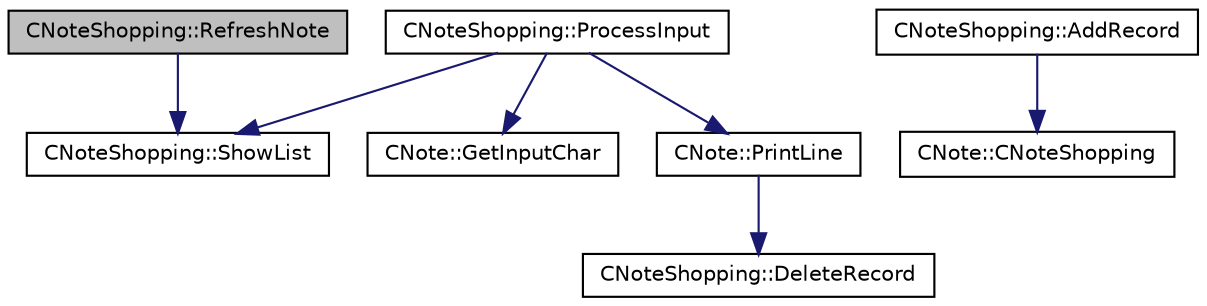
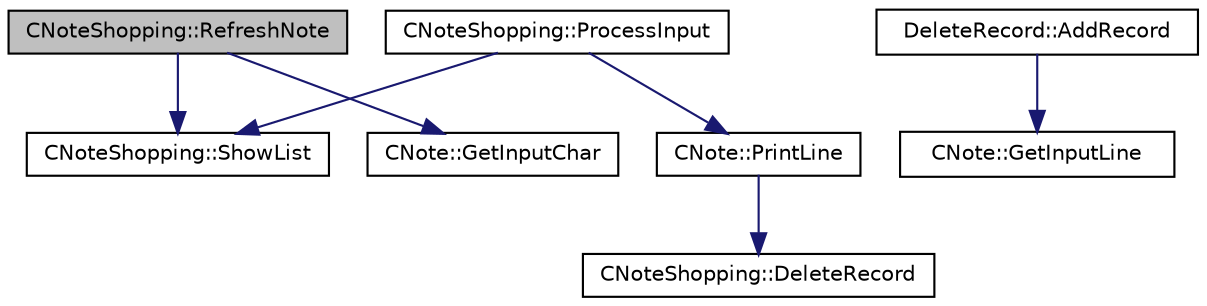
(1037, 32) -> (1037, 32)
(530, 84) -> (325, 89)
(1037, 154) -> (1037, 154)
